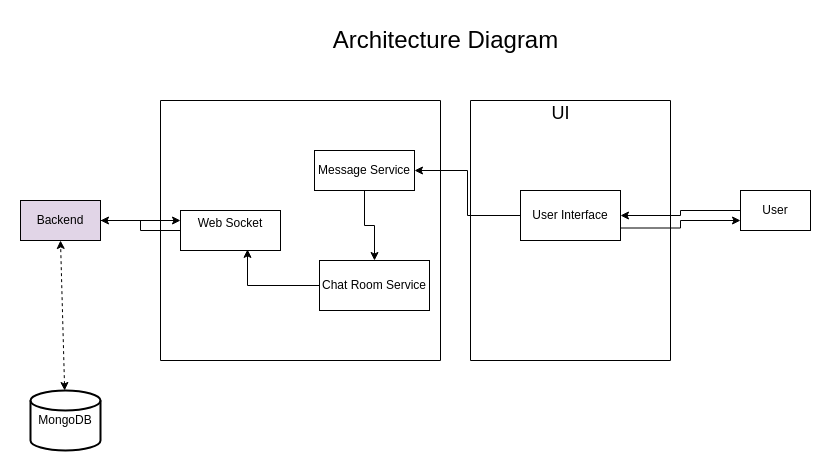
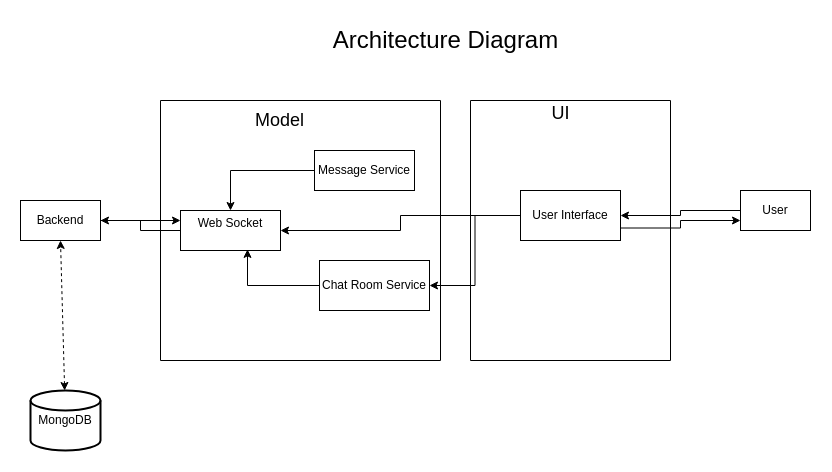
none -> (280, 121)
(468, 171) -> (385, 231)
(61, 221) -> (61, 221)
(366, 226) -> (257, 171)
none -> (475, 271)
